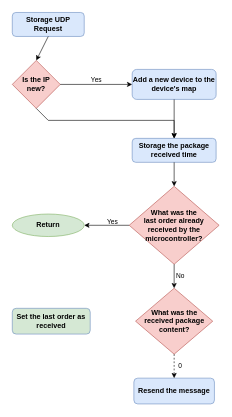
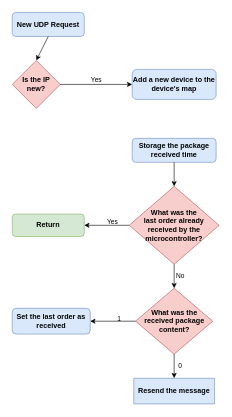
(48, 24) -> (48, 24)
(174, 108) -> none
(102, 120) -> none
(48, 225) -> (48, 225)
(51, 321) -> (51, 321)
none -> (119, 321)
(174, 363) -> (174, 363)
(174, 391) -> (174, 391)
